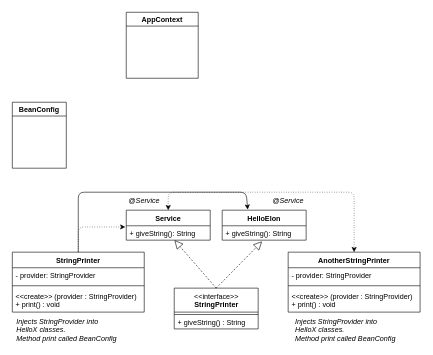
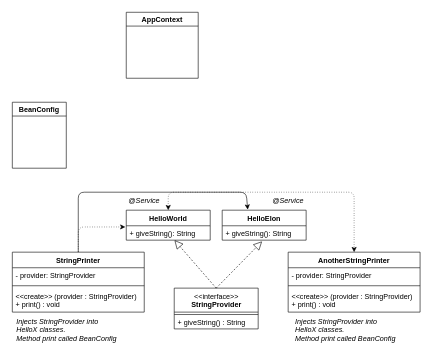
(168, 218) -> (168, 218)
(217, 301) -> (217, 301)
